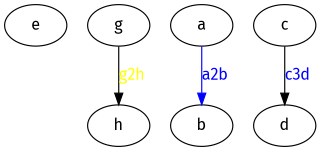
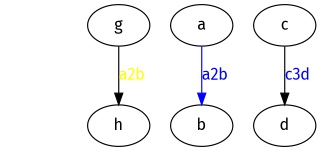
(36, 25) -> none
(132, 76) -> (132, 76)
